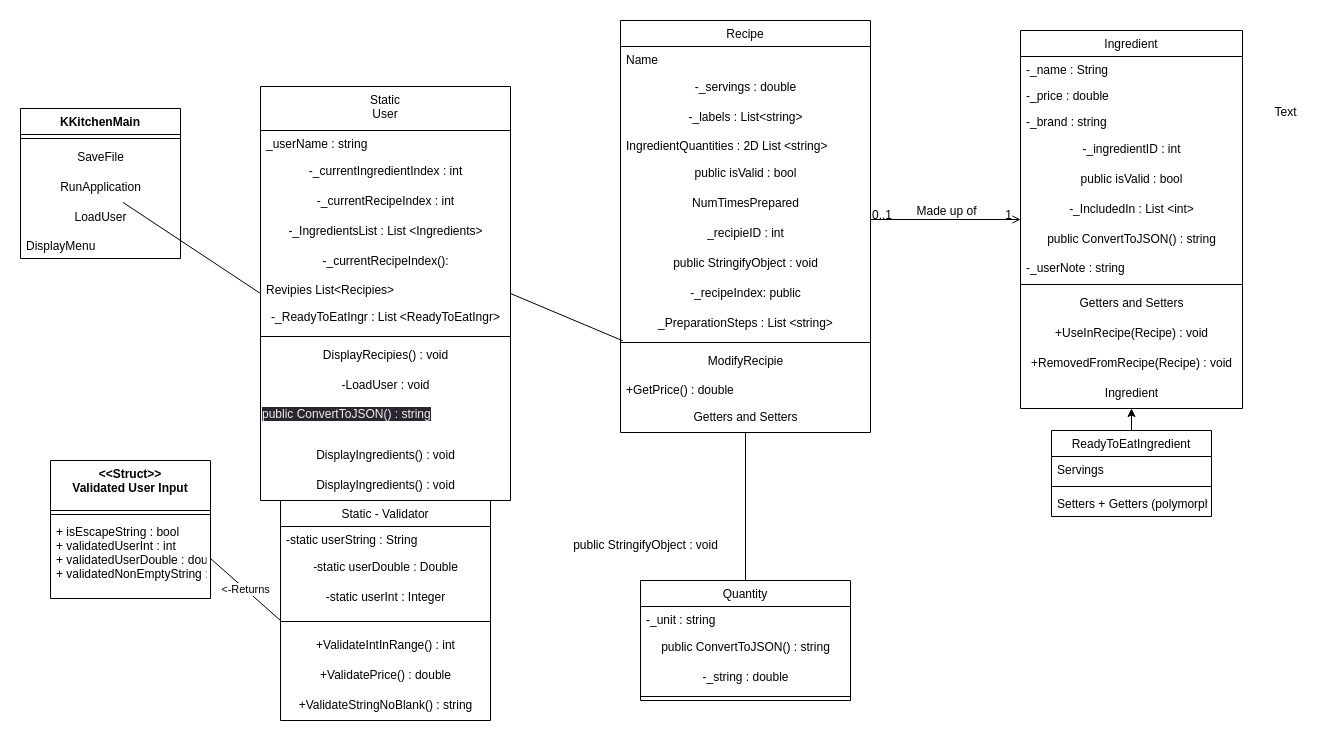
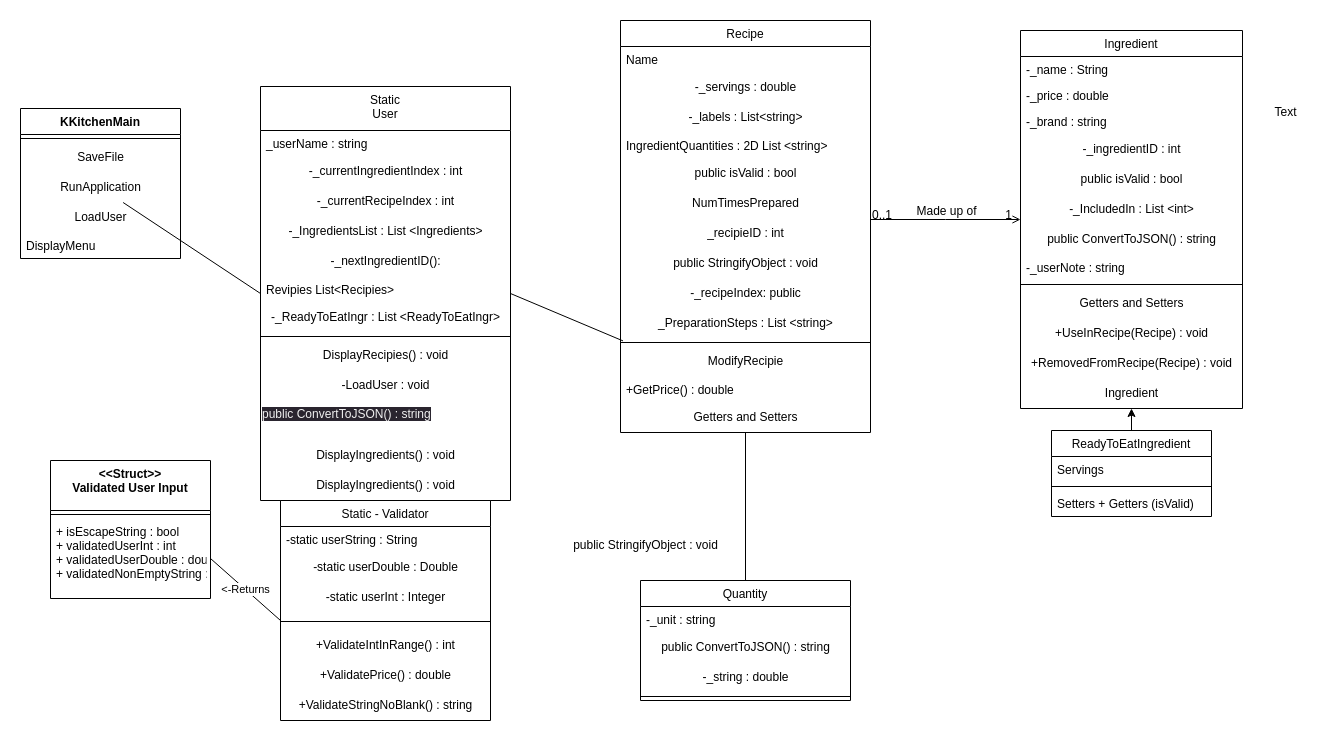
(386, 262) -> (386, 262)
(1148, 504) -> (1138, 504)
